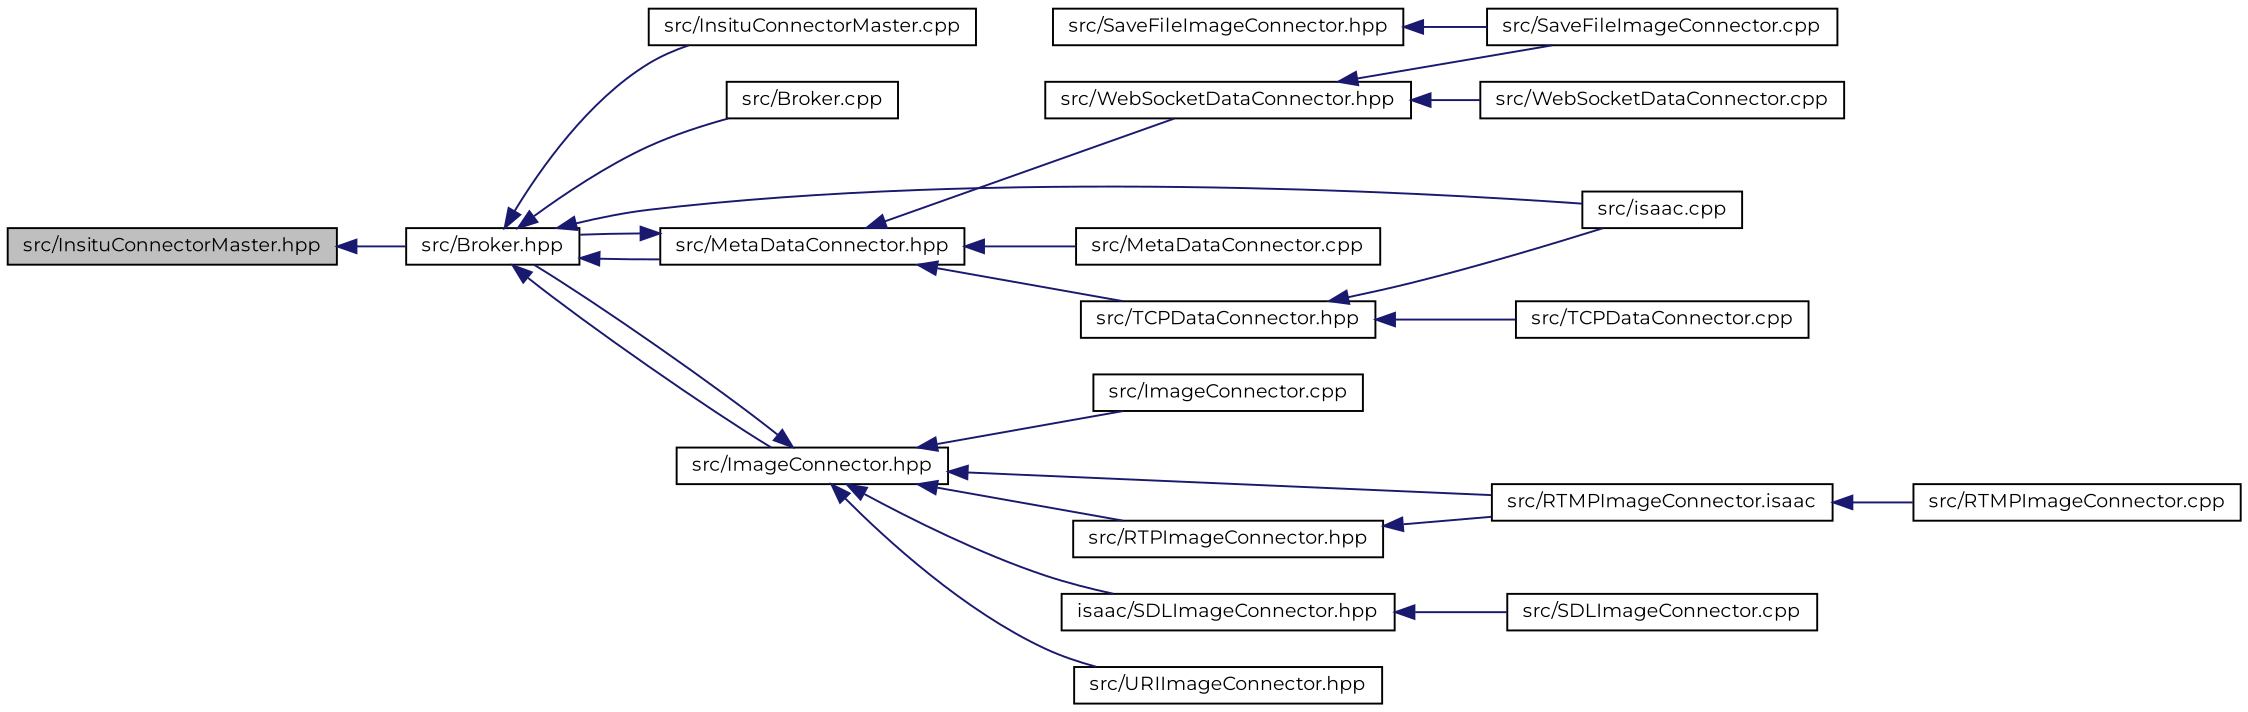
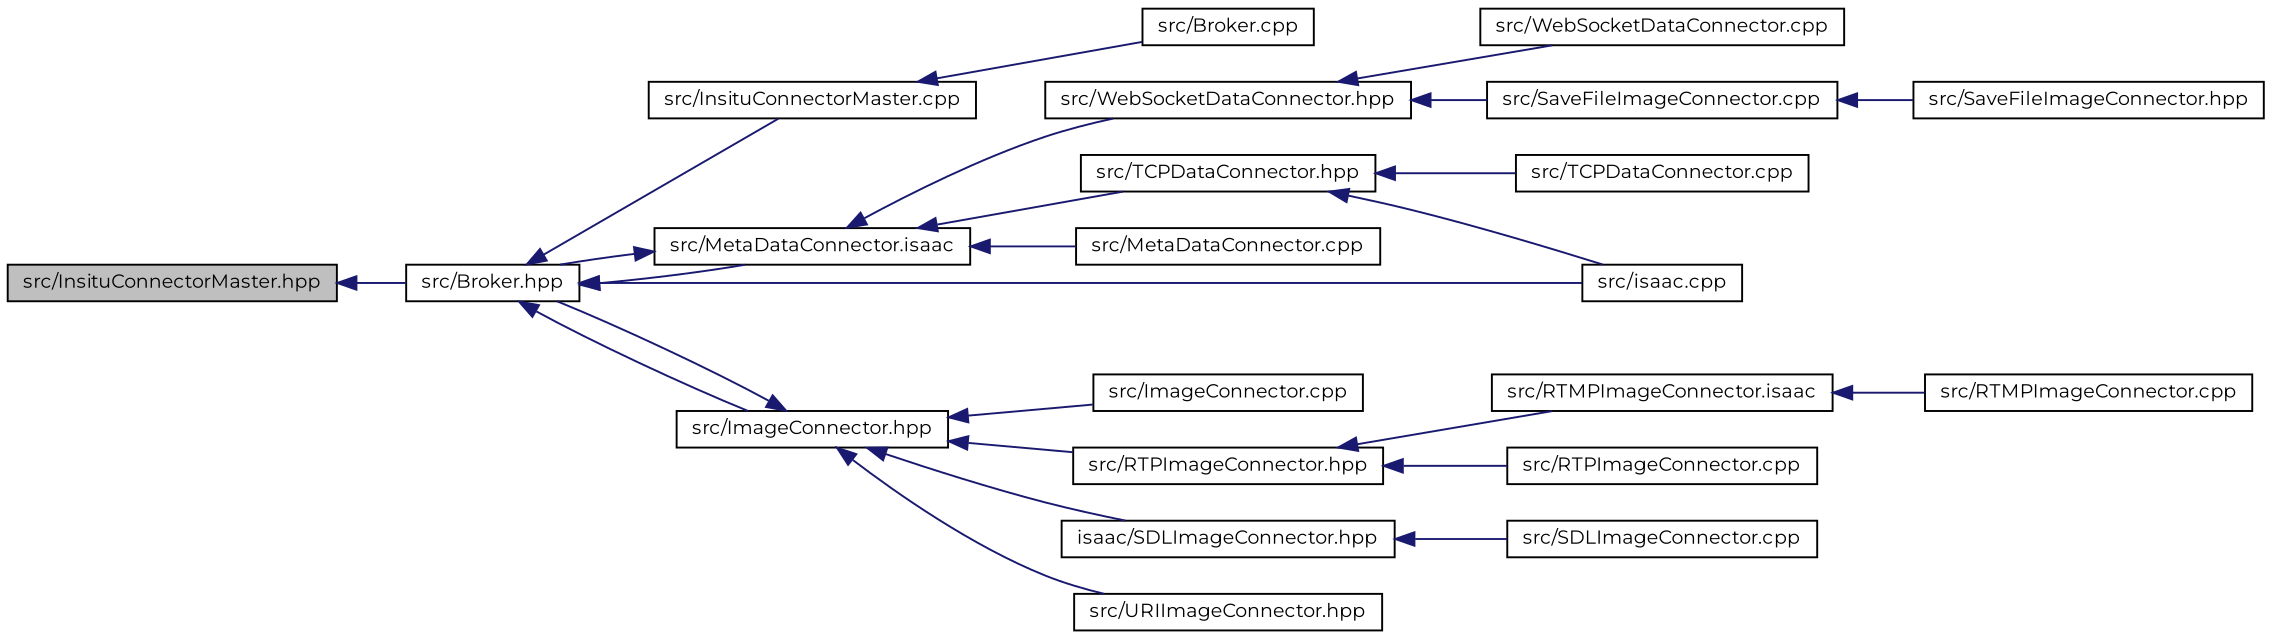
(1455, 27) -> (1885, 100)
(626, 157) -> (1040, 60)
(812, 246) -> (812, 246)
none -> (1662, 466)
(1229, 484) -> none
